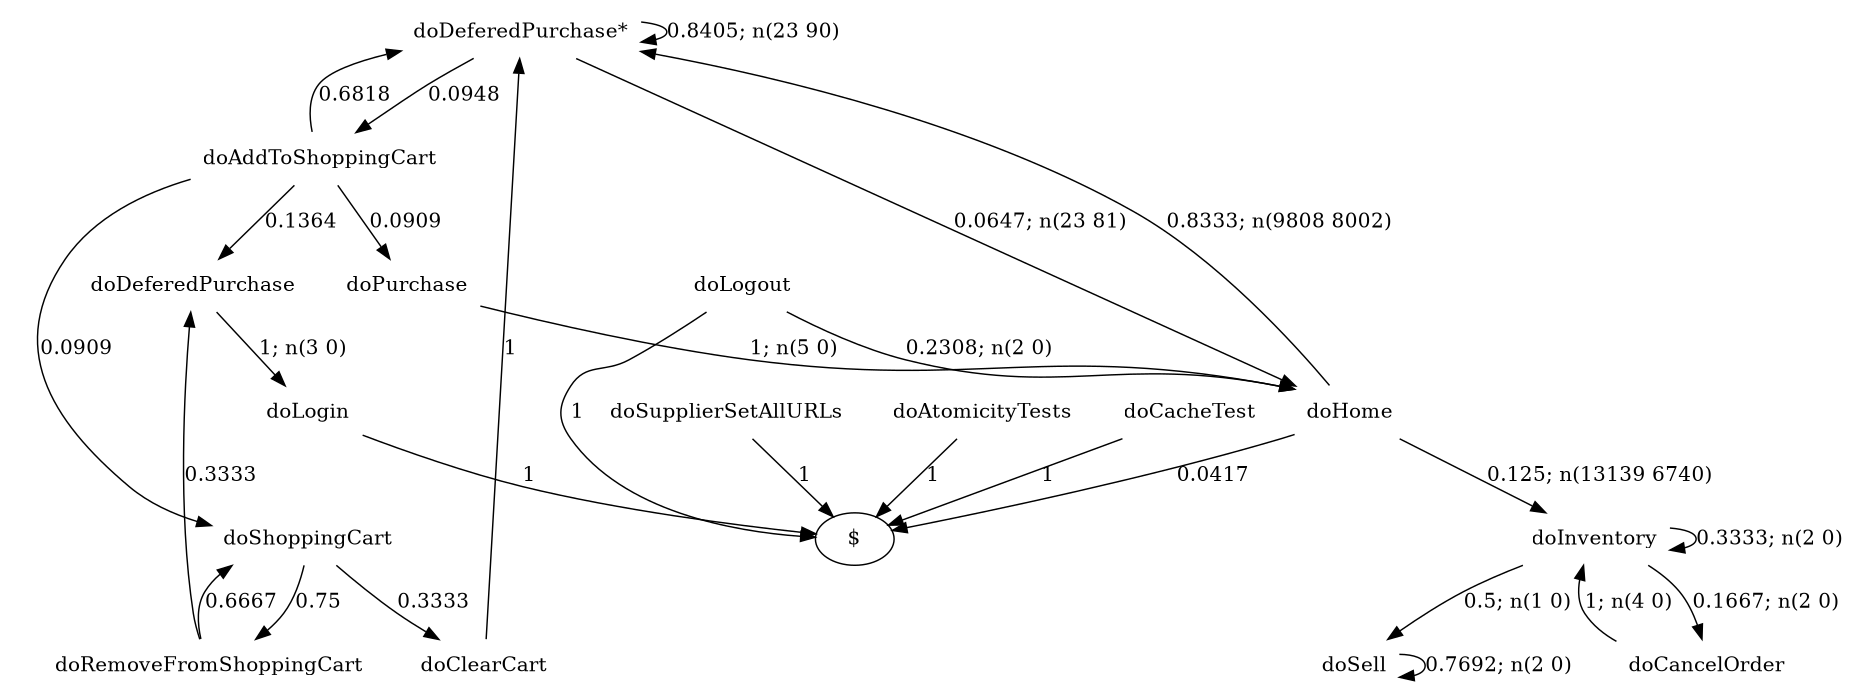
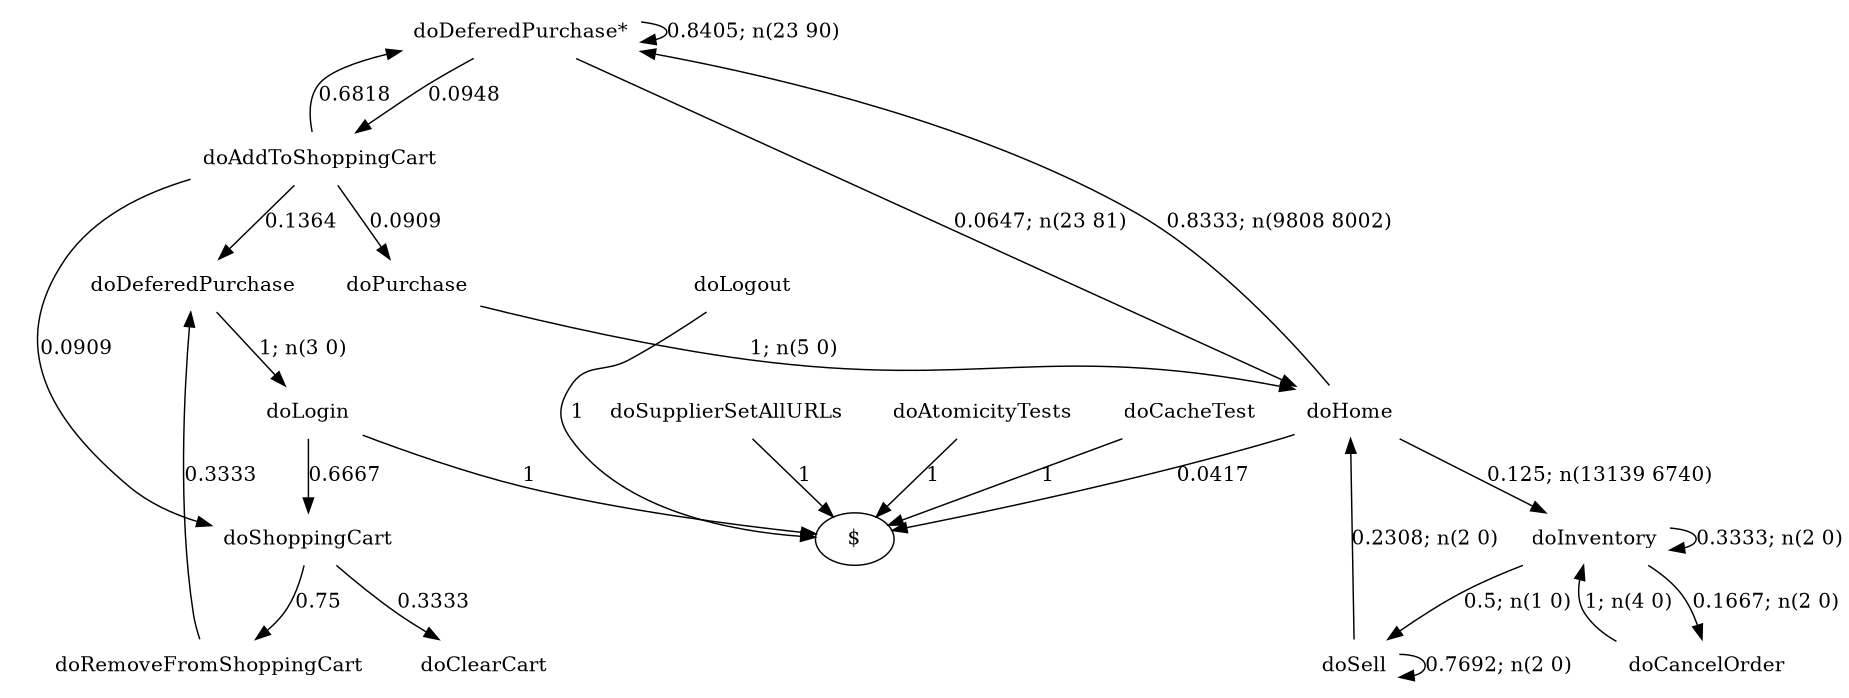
(502, 356) -> none
(1028, 377) -> (1352, 547)
(201, 600) -> (308, 468)
